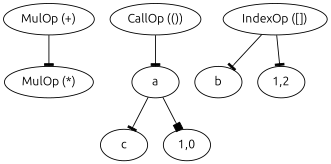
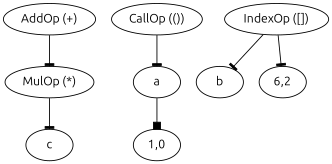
(49, 19) -> (49, 19)
(281, 82) -> (283, 82)
(141, 112) -> (49, 111)
